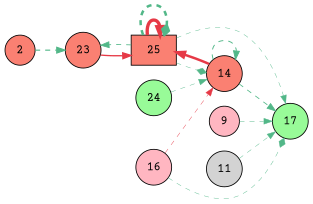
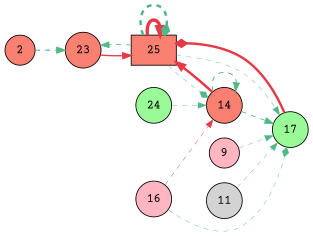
none -> (247, 61)
